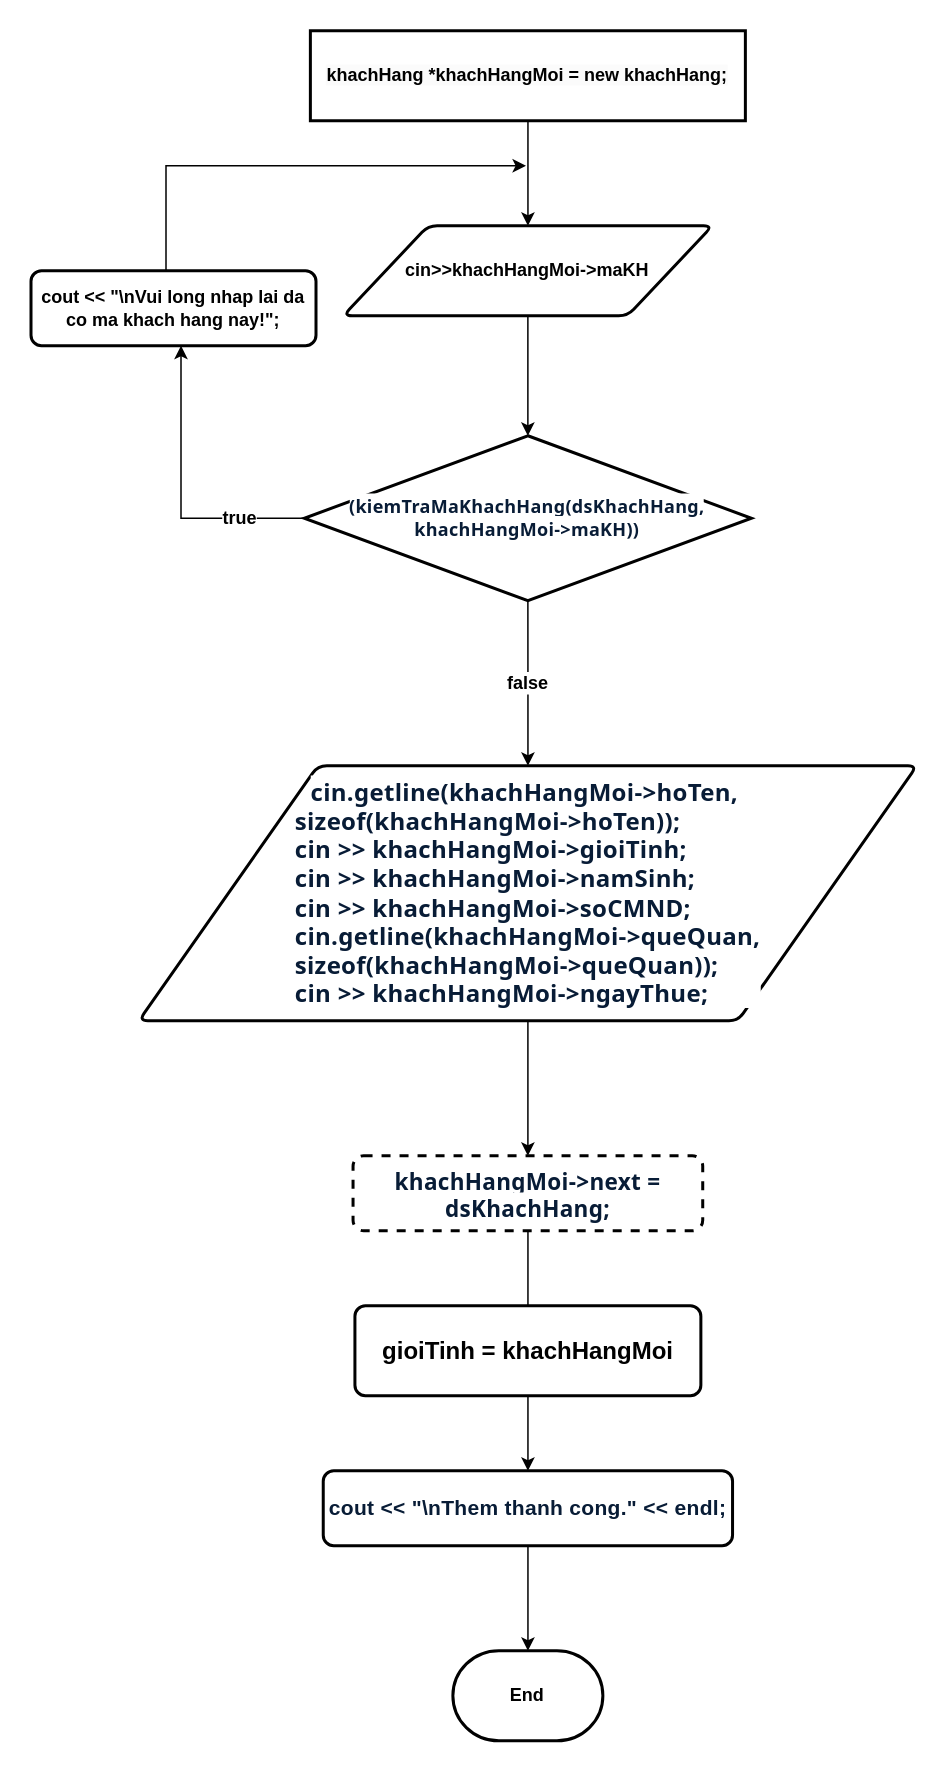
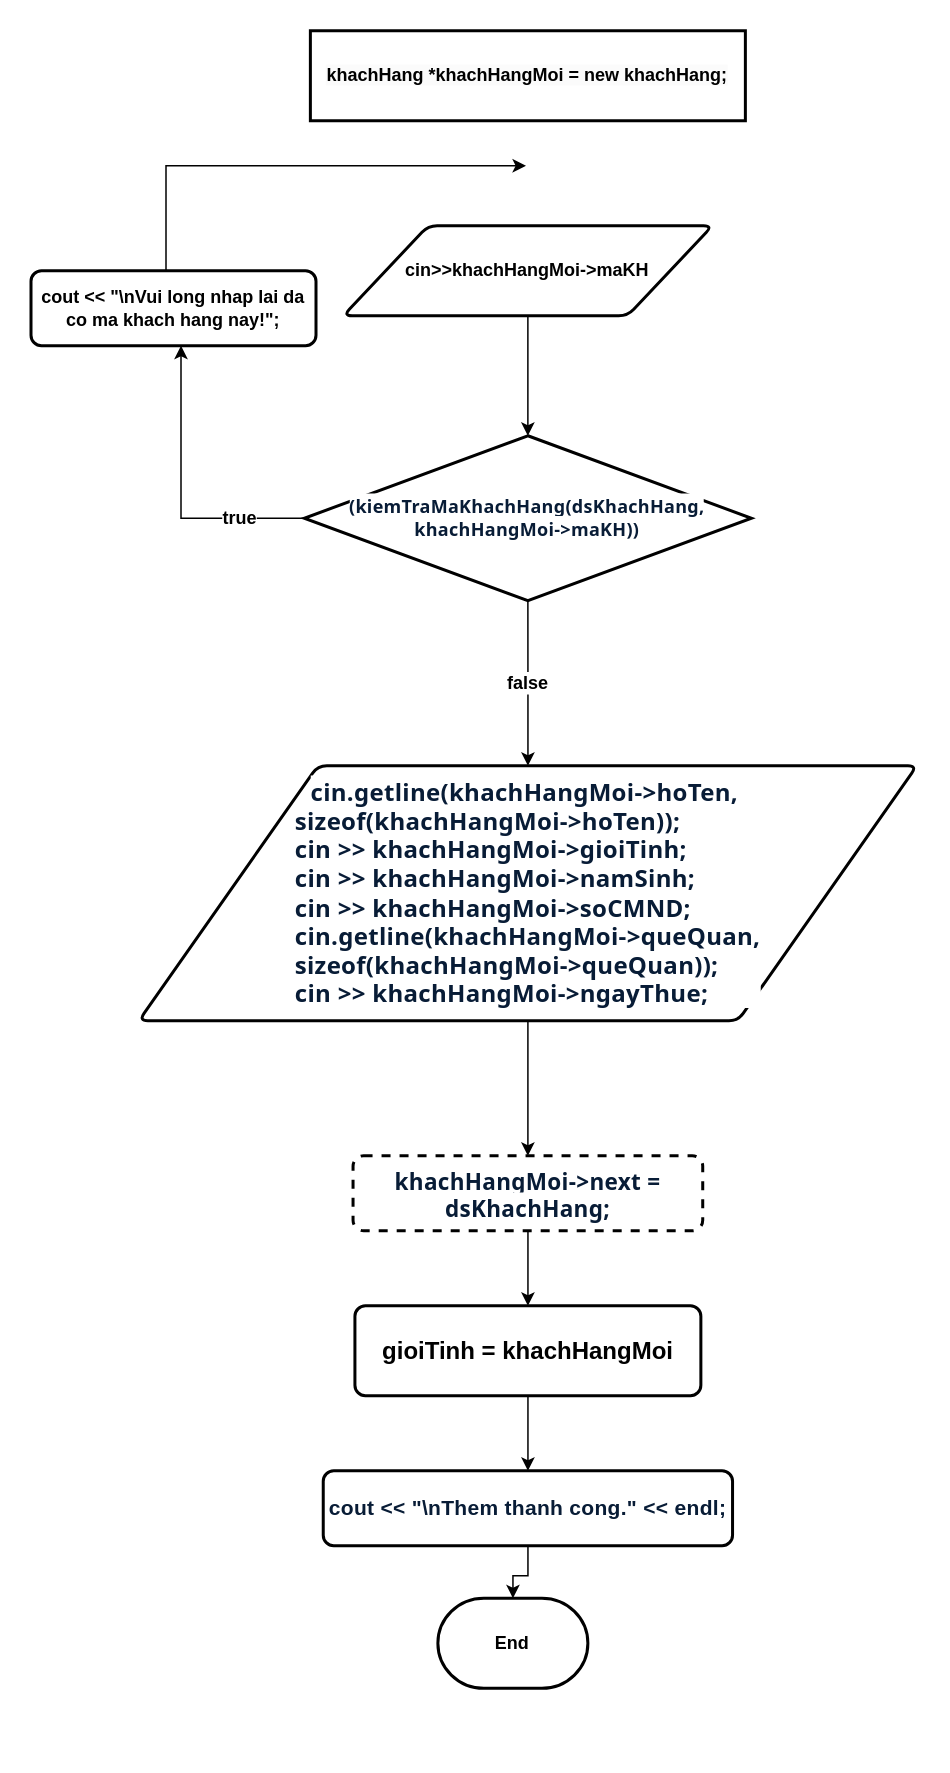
(528, 168) -> none
(528, 1298) -> (528, 1294)
(528, 1696) -> (513, 1643)
